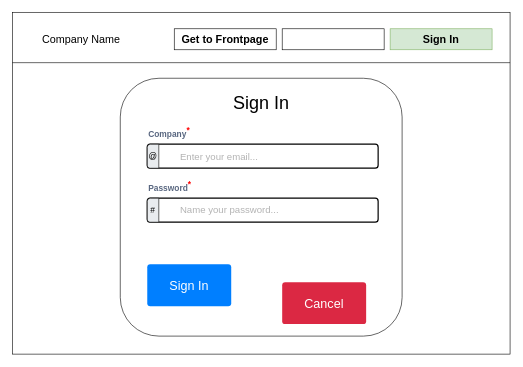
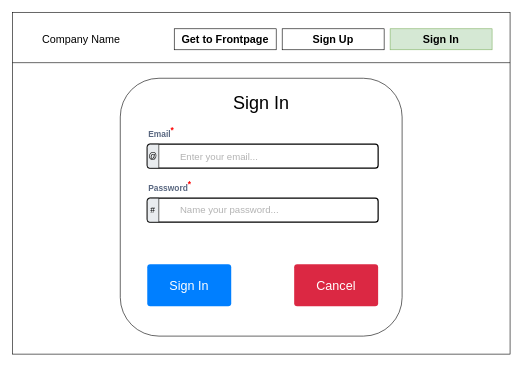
none -> (333, 39)
(163, 132) -> (158, 132)
(324, 303) -> (336, 285)
